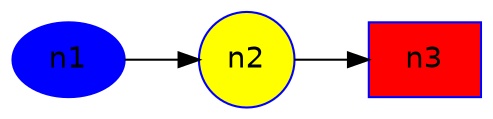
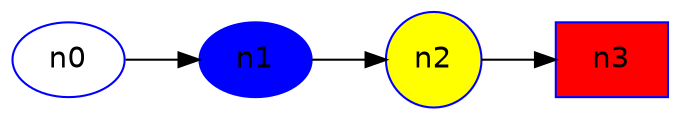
none -> (69, 60)
